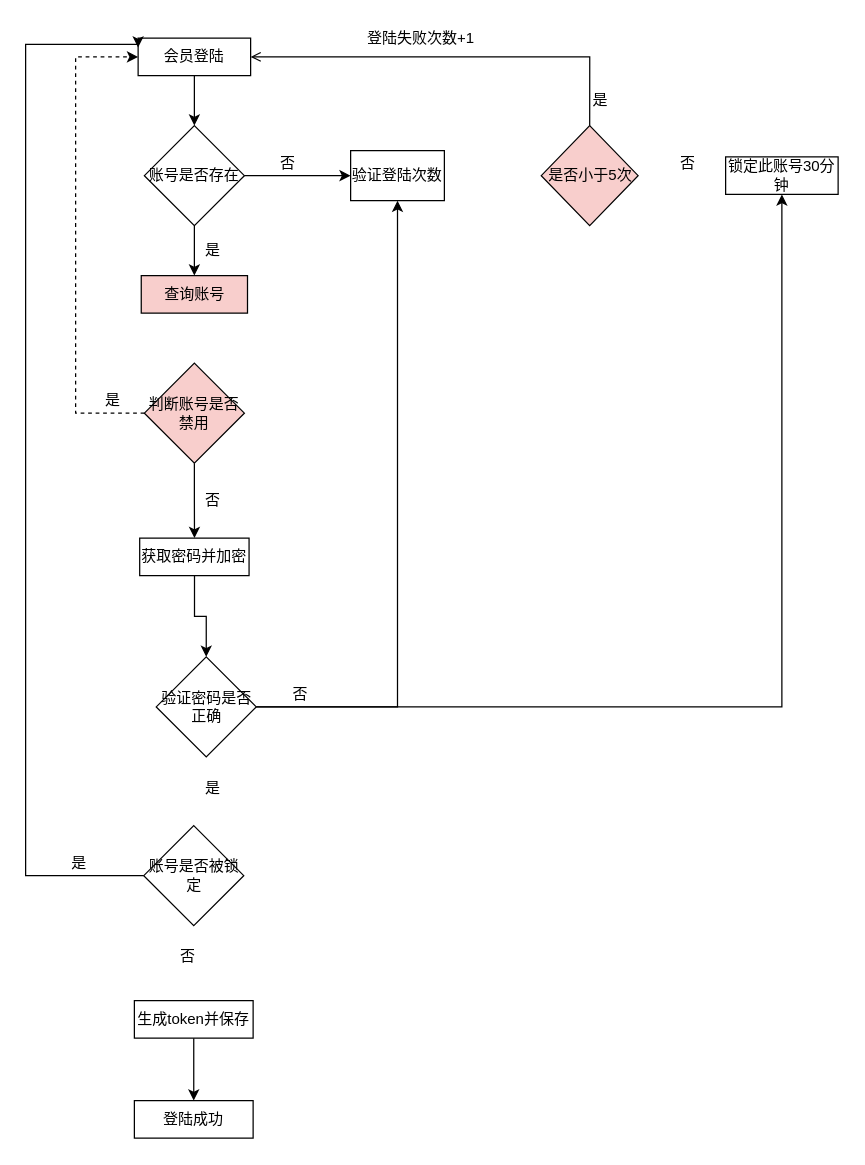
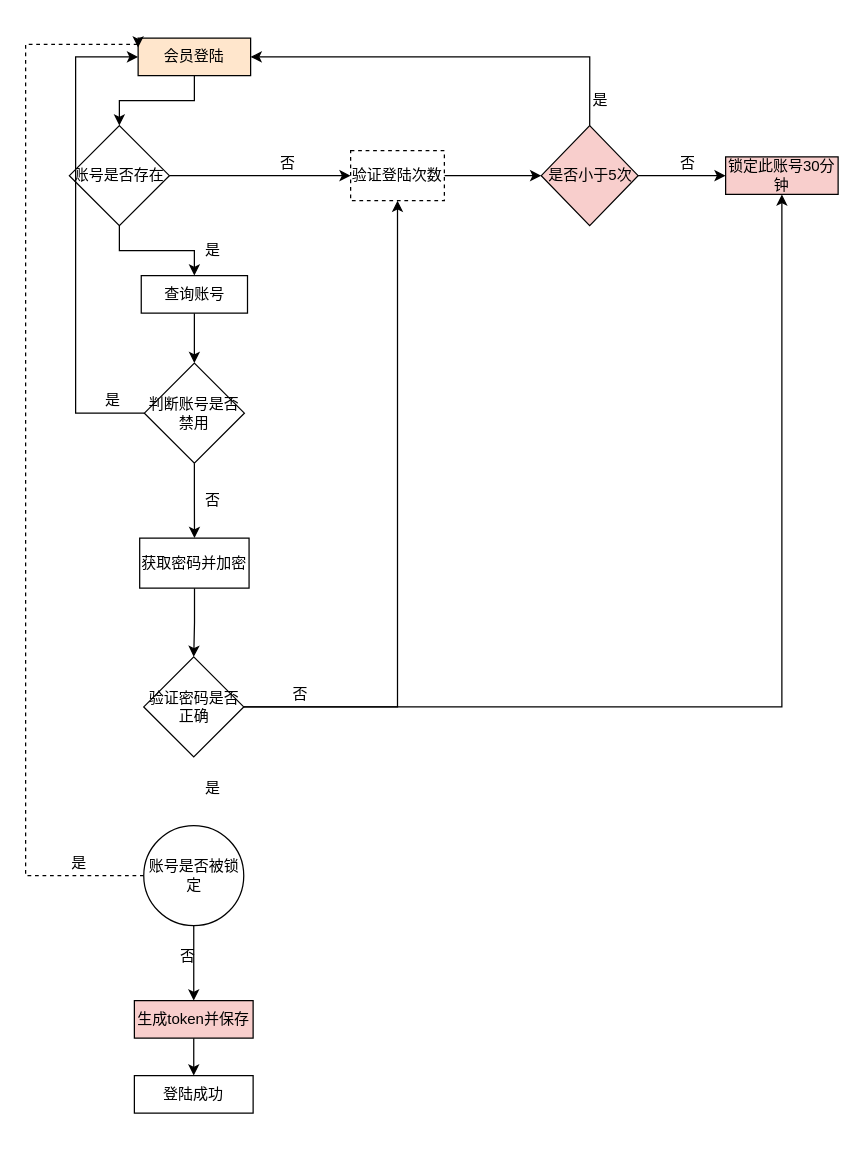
(421, 38) -> none
(194, 57) -> (194, 57)
(258, 57) -> (261, 57)
(194, 176) -> (119, 176)
(398, 176) -> (398, 176)
none -> (489, 176)
none -> (677, 176)
(782, 176) -> (782, 176)
(76, 241) -> (76, 241)
(194, 294) -> (194, 294)
none -> (194, 334)
(194, 413) -> (194, 413)
(26, 465) -> (26, 465)
(194, 557) -> (194, 563)
(206, 707) -> (194, 707)
(194, 876) -> (194, 876)
none -> (194, 959)
(194, 1019) -> (194, 1019)
(194, 1119) -> (194, 1094)
